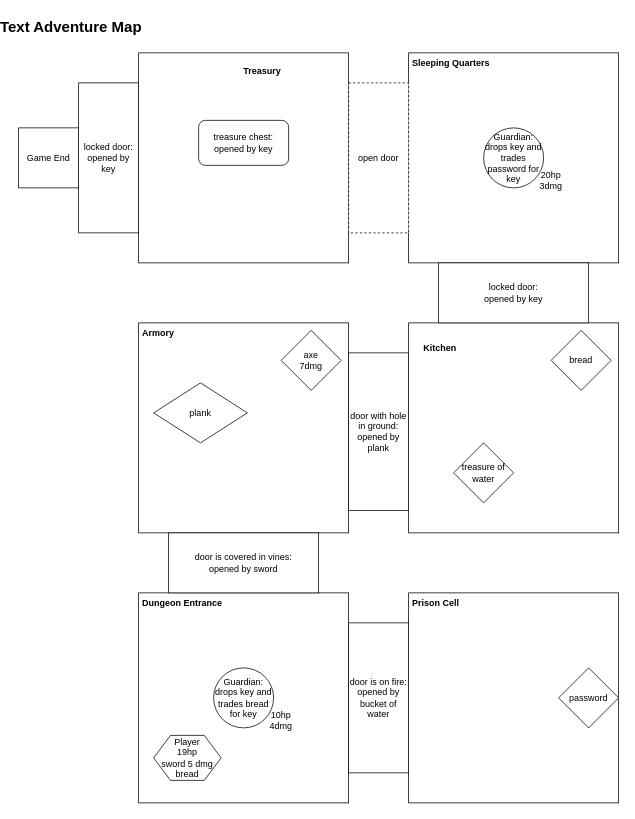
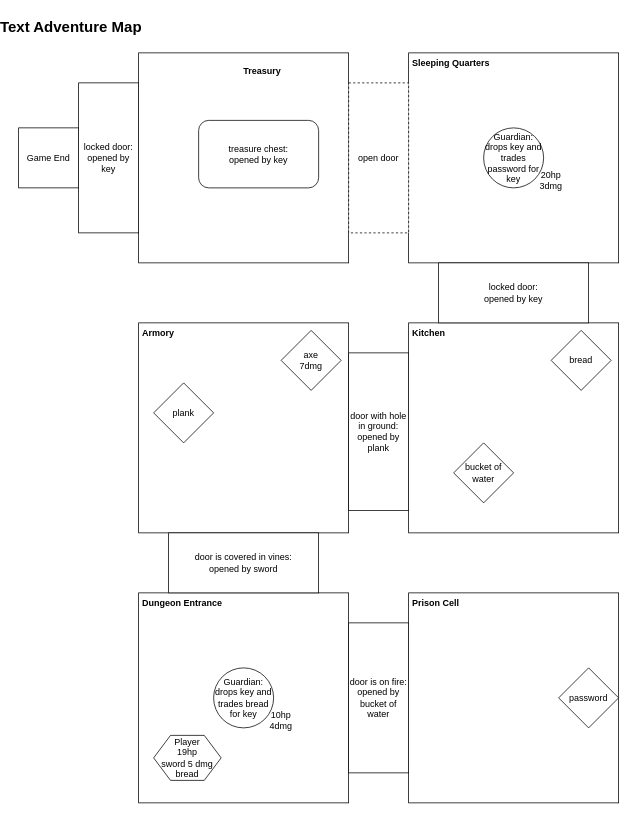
(243, 143) -> (258, 154)
(450, 348) -> (438, 333)
(200, 413) -> (183, 413)
(483, 473) -> (483, 473)
